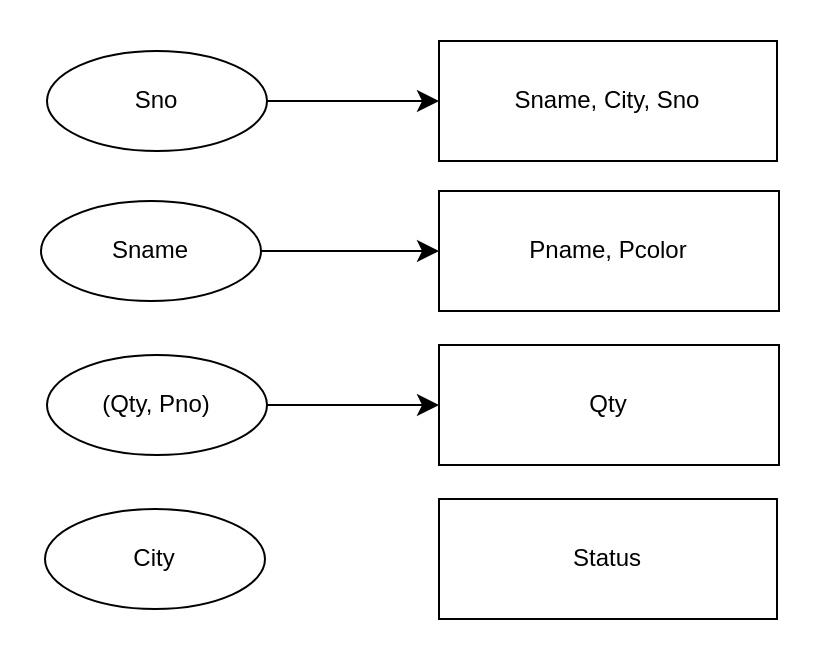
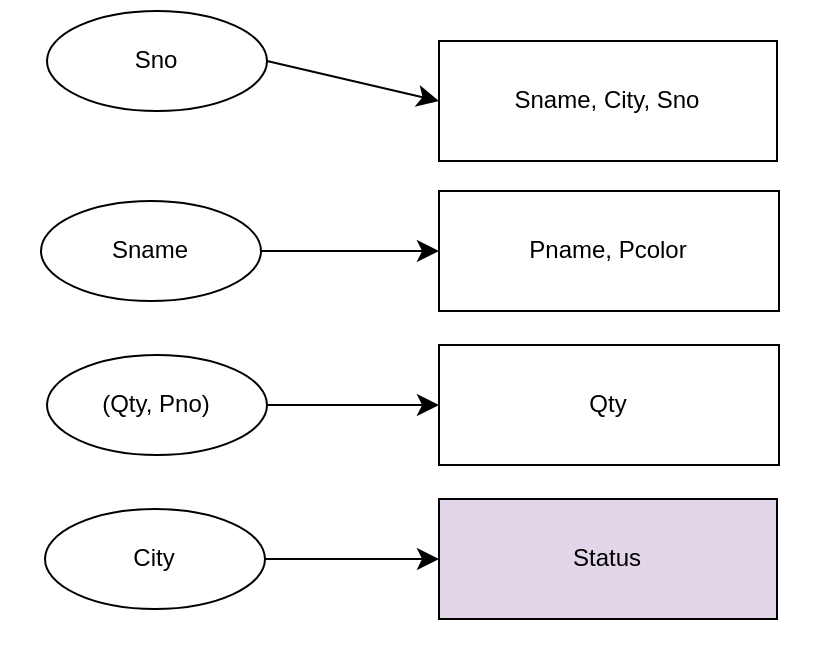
(157, 101) -> (157, 61)
none -> (345, 559)
(608, 559) -> (608, 559)
